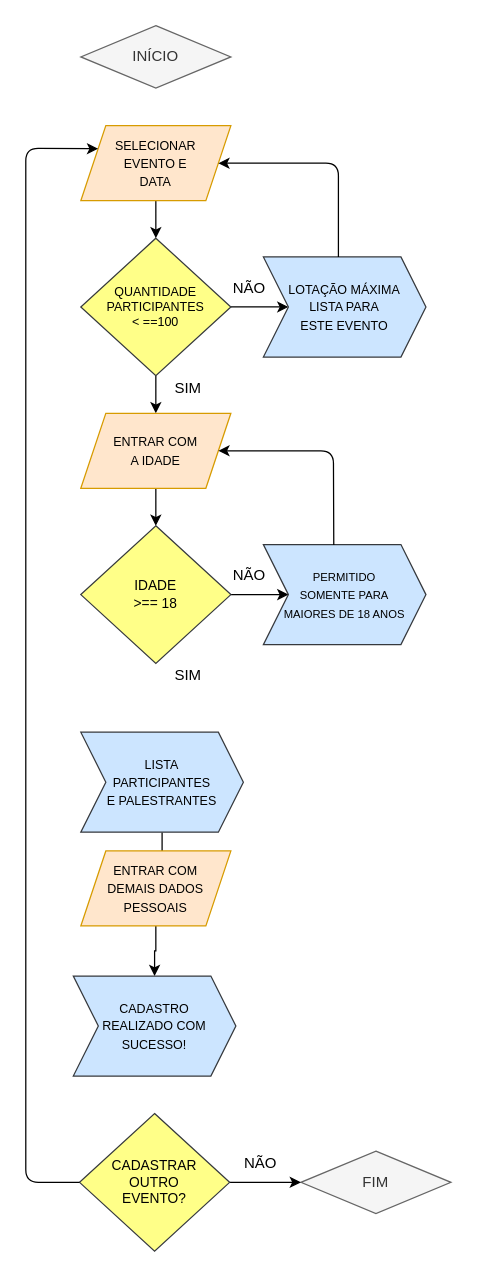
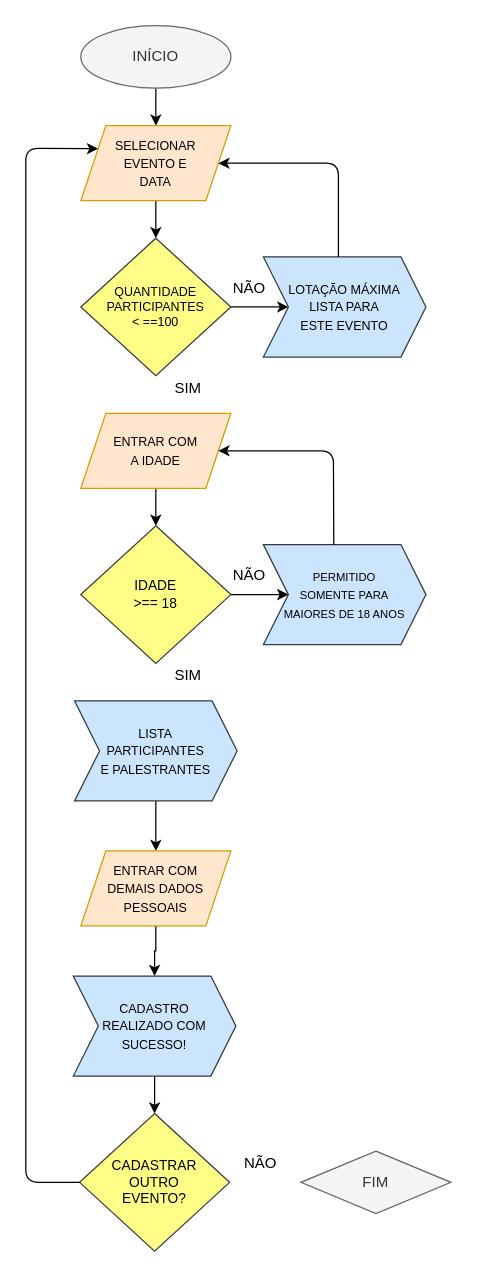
(156, 57) -> (156, 57)
none -> (156, 111)
(156, 399) -> none
(162, 782) -> (156, 751)
none -> (154, 1099)
(261, 1182) -> none
